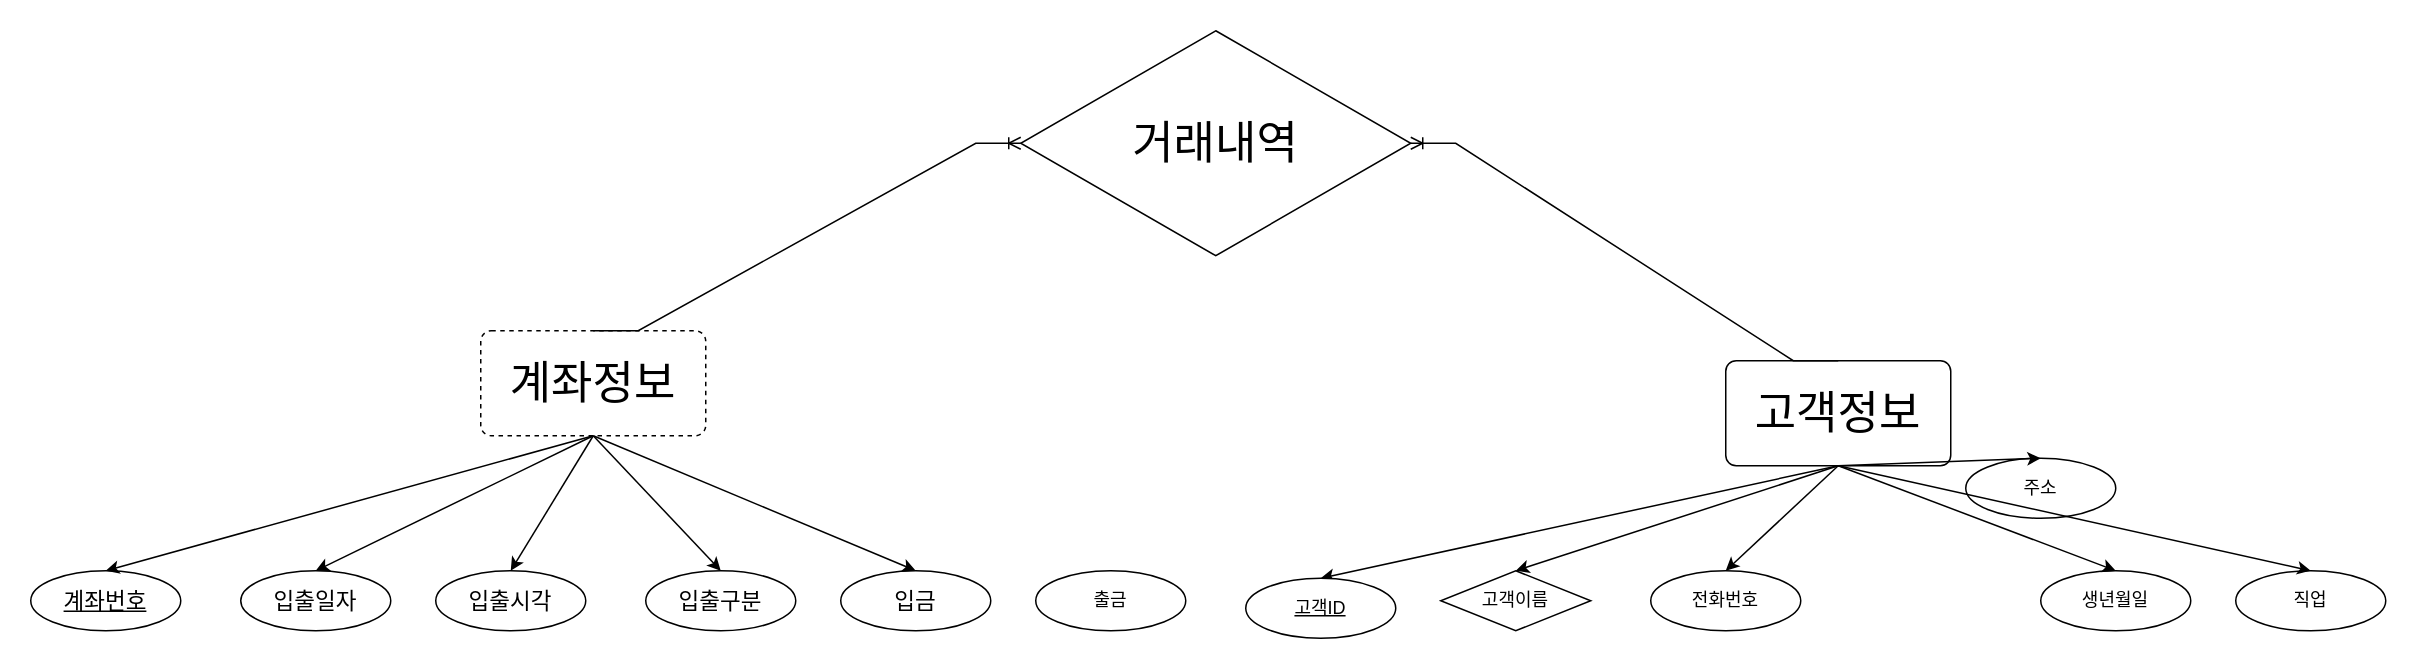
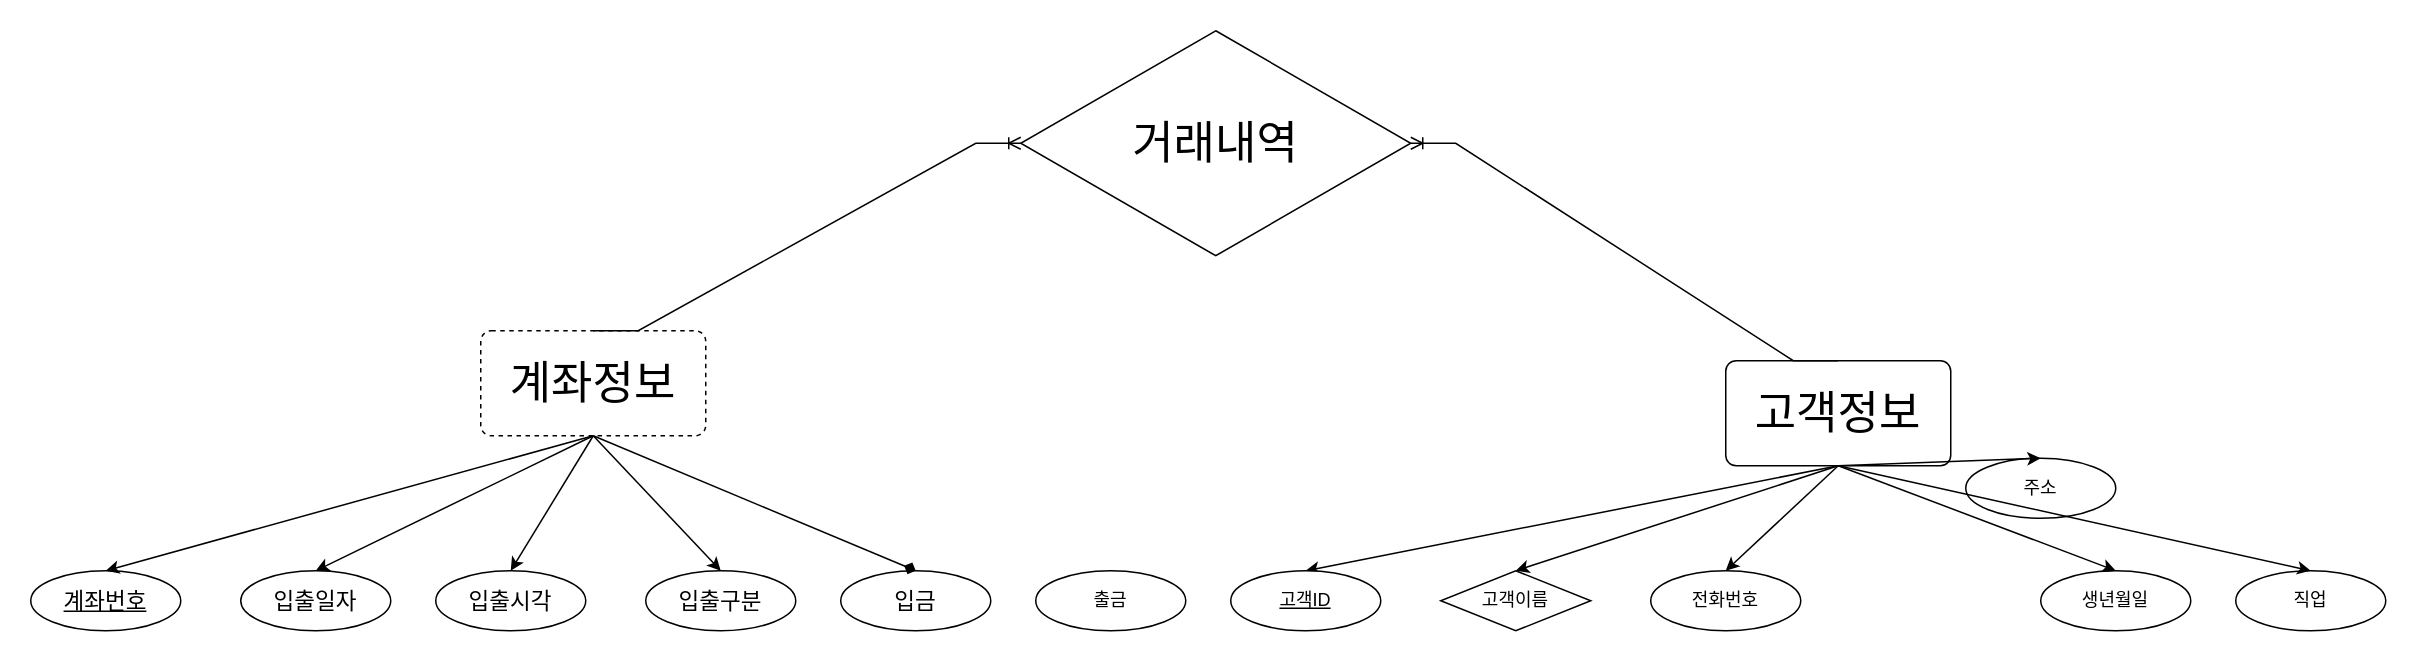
(905, 566) -> (904, 566)
(1321, 608) -> (1306, 601)
